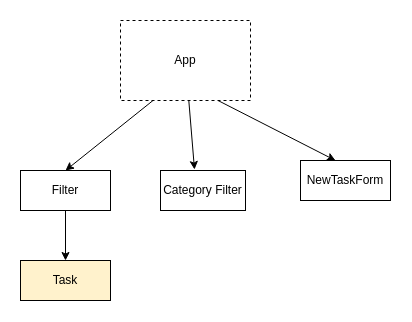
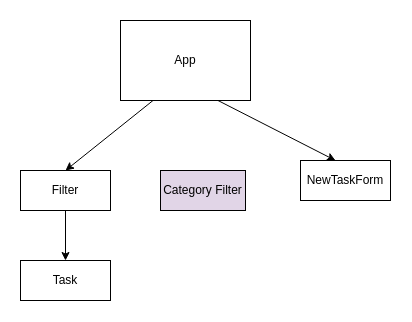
(186, 61) -> (186, 61)
(191, 132) -> none
(203, 191) -> (203, 191)
(66, 281) -> (66, 281)
